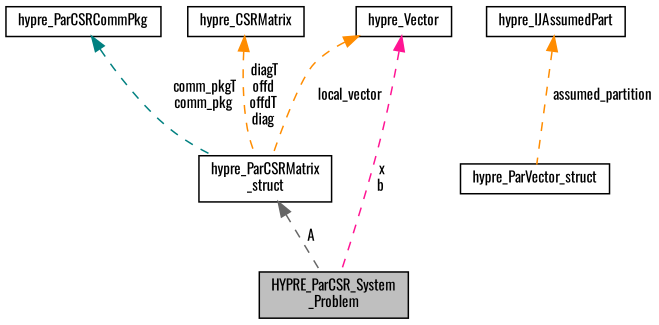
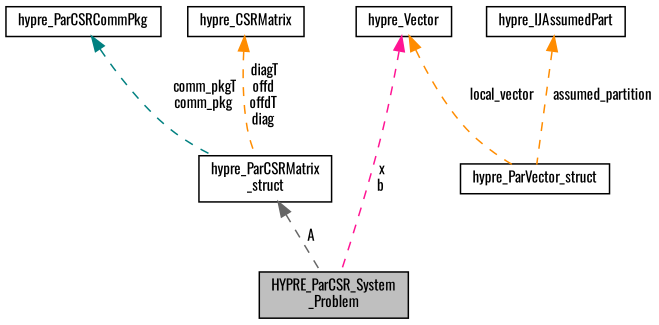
(298, 91) -> (455, 115)
